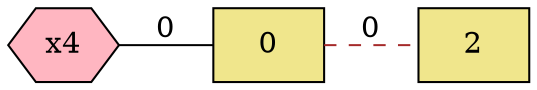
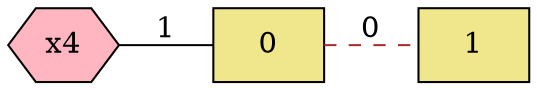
(166, 30) -> (166, 30)
(474, 45) -> (474, 45)
